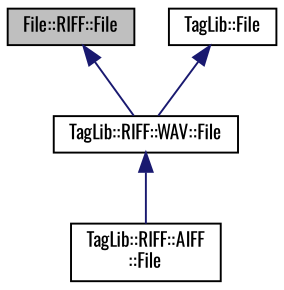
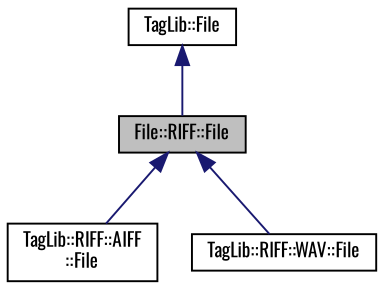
(178, 89) -> (182, 91)
(146, 198) -> (131, 195)
